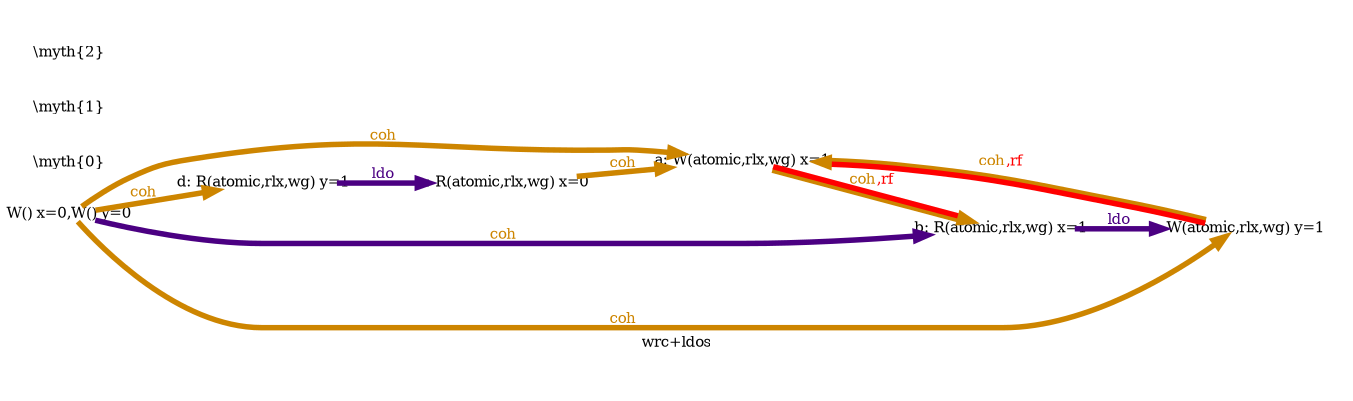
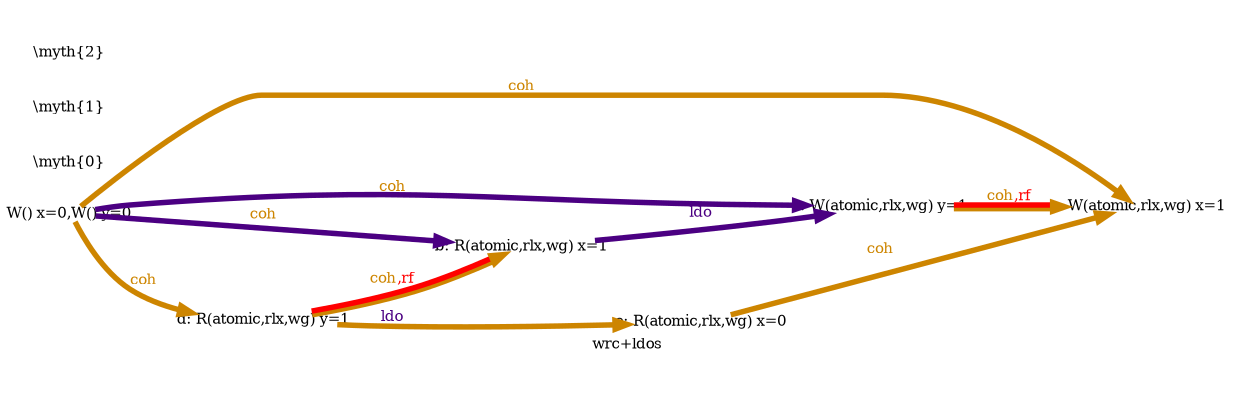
(377, 183) -> (476, 327)
(866, 193) -> (404, 292)
(639, 328) -> (445, 196)
